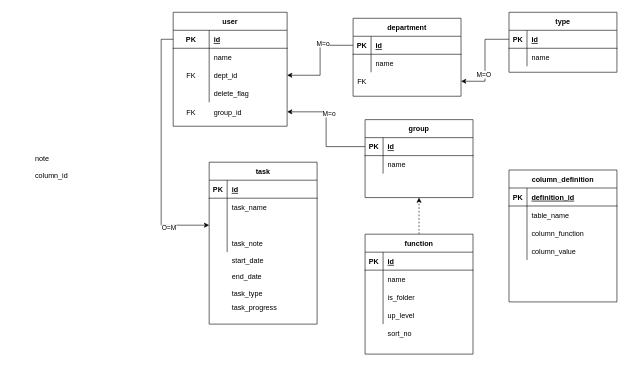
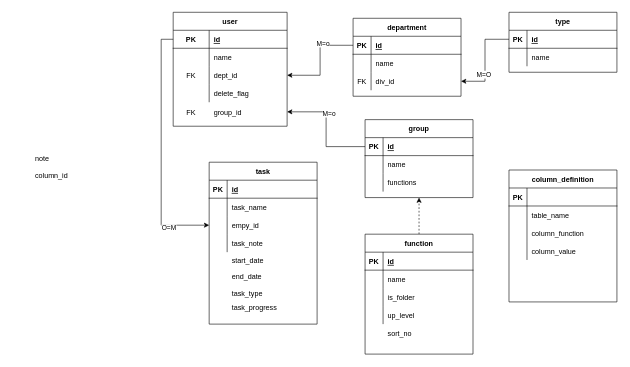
none -> (416, 81)
none -> (428, 183)
(572, 197) -> none
none -> (272, 225)
